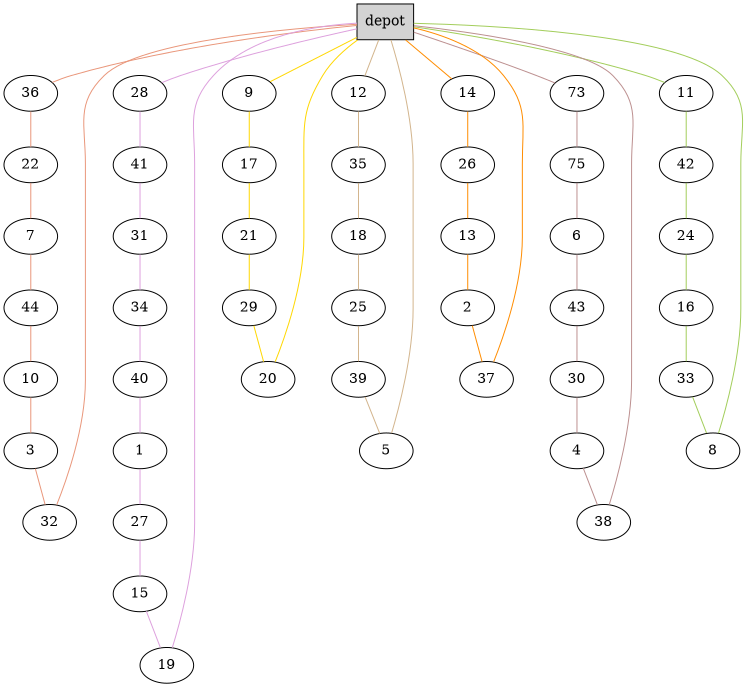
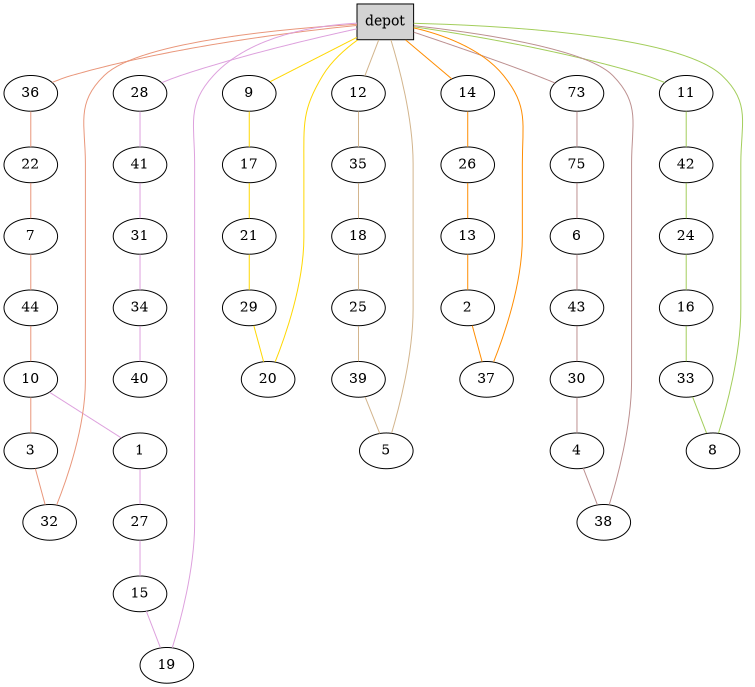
(140, 415) -> (89, 417)
